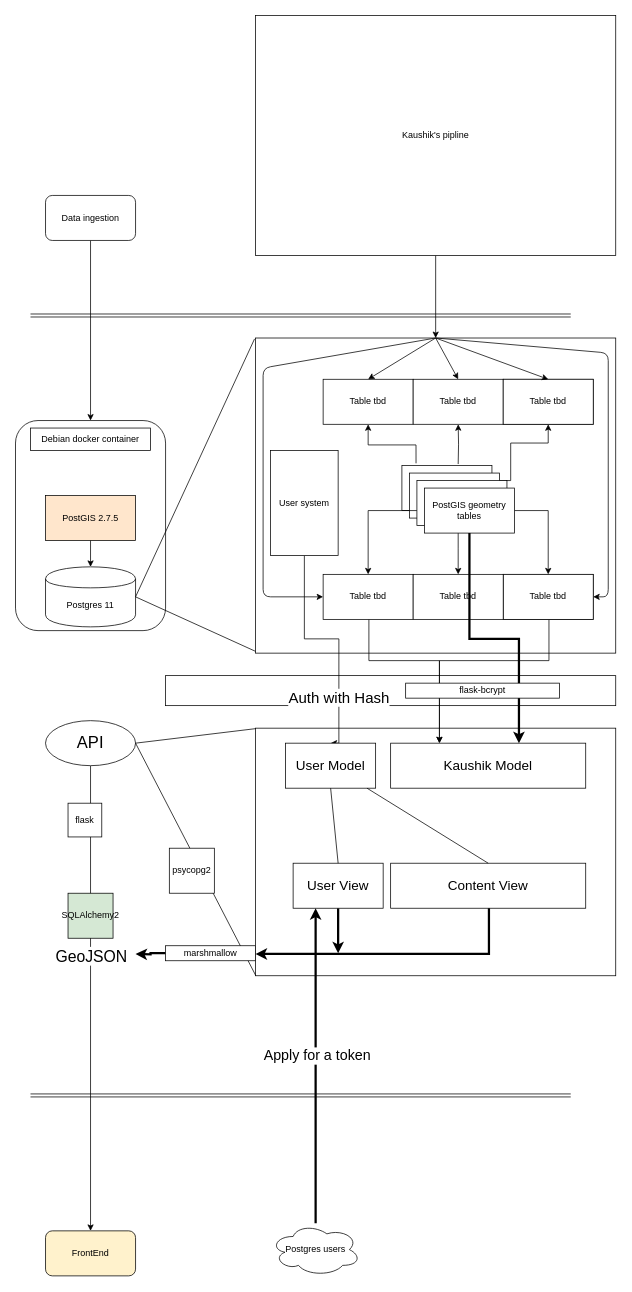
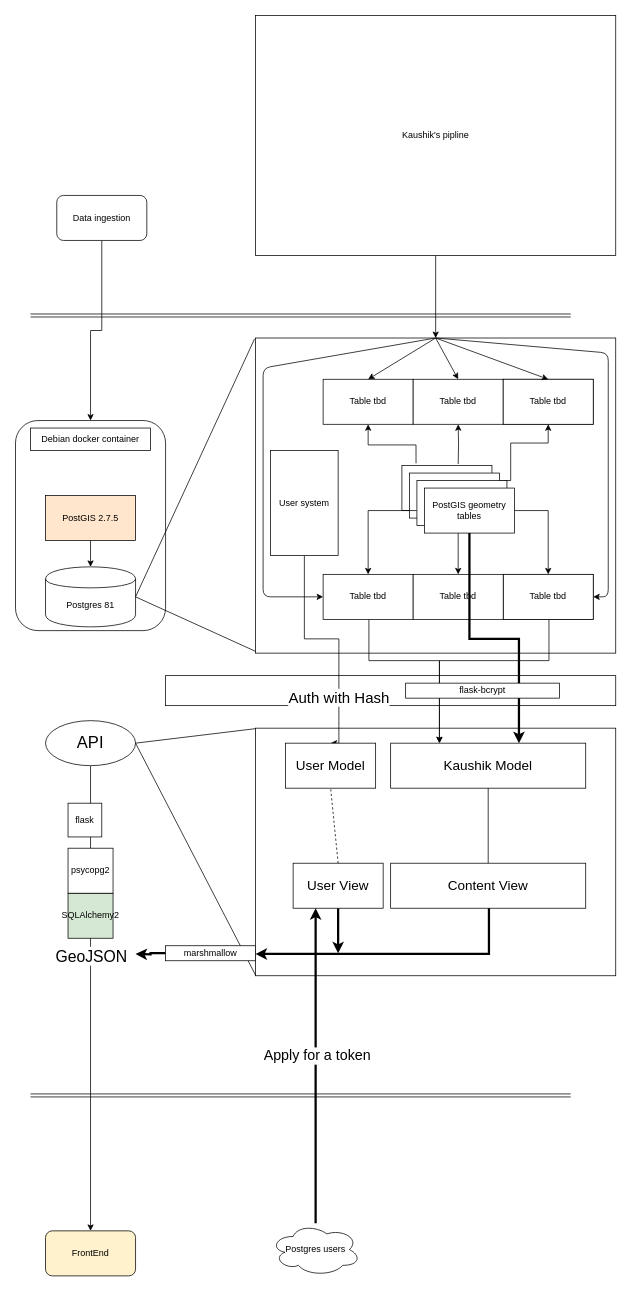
(90, 218) -> (102, 218)
(90, 606) -> (90, 606)
(427, 825) -> (488, 826)
(334, 826) -> (334, 826)
(192, 870) -> (90, 870)
